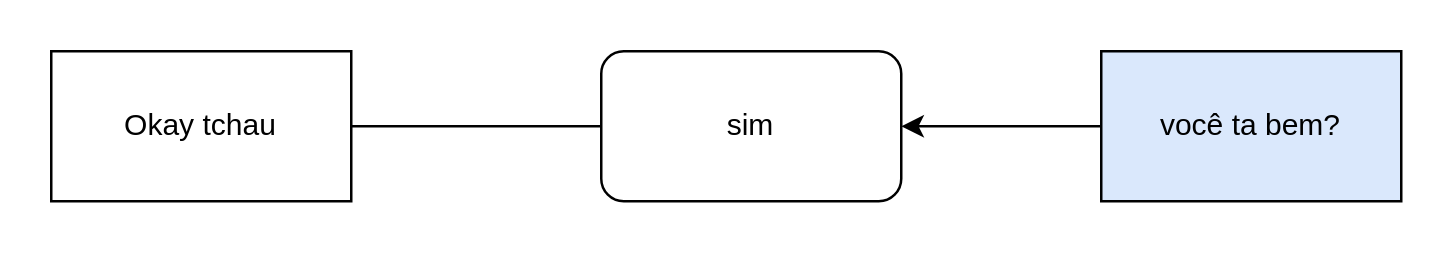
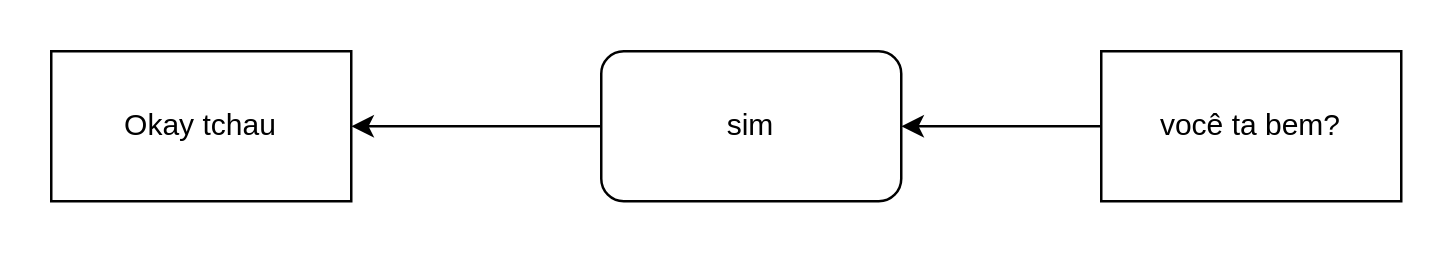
(362, 126) -> (369, 126)
(1251, 126) -> (1251, 126)
